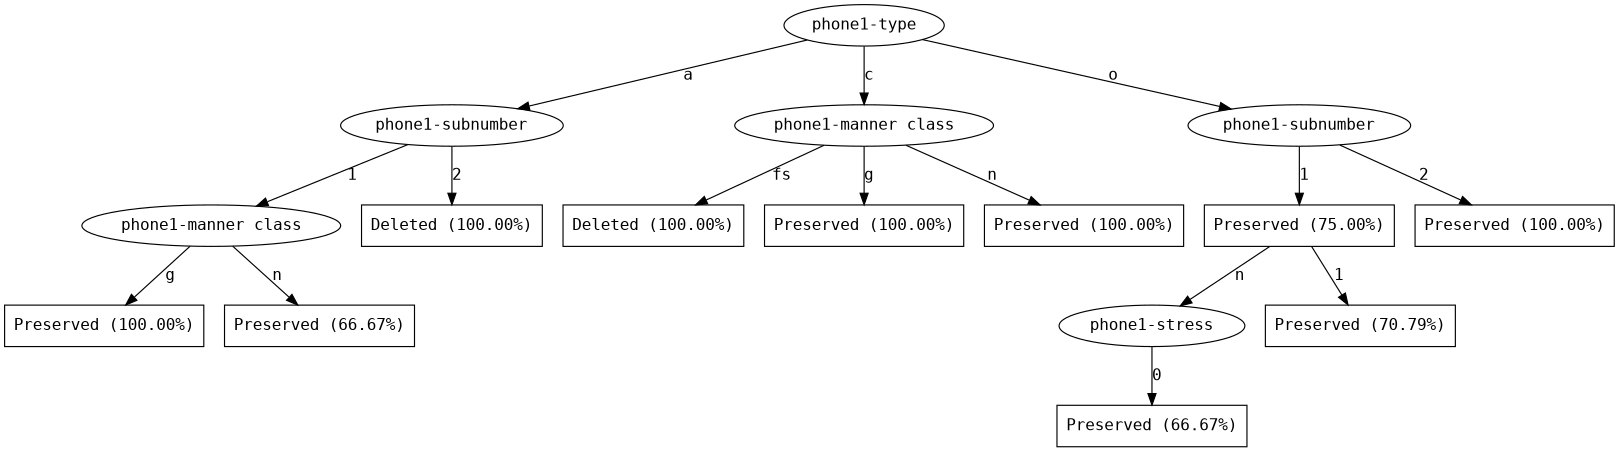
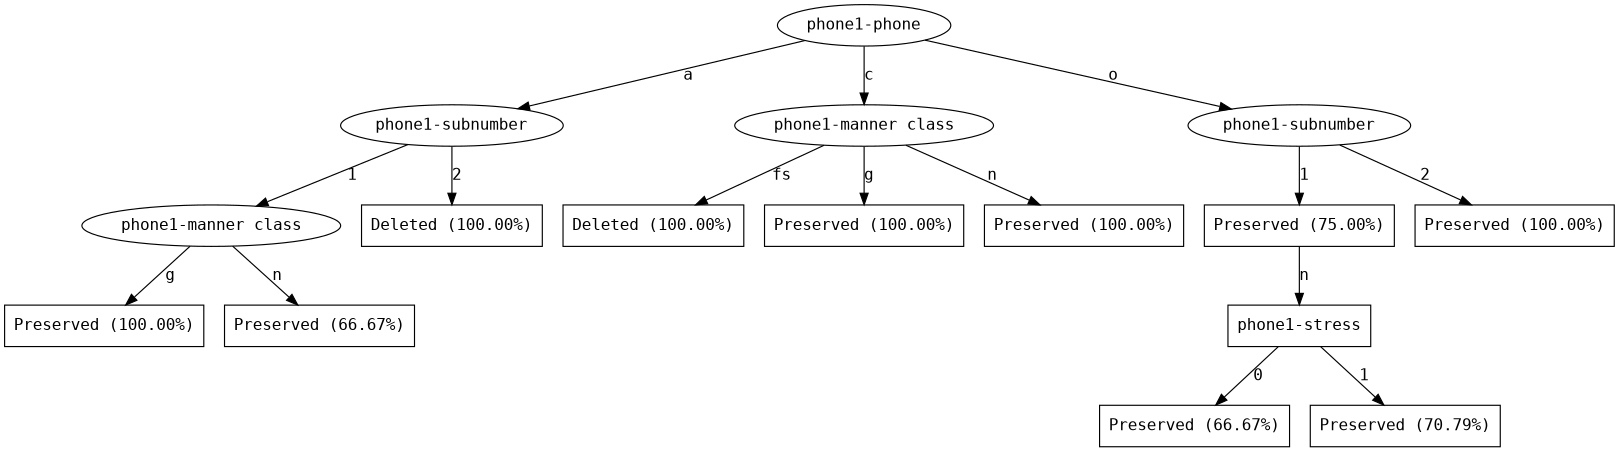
(864, 25) -> (864, 25)
(1327, 271) -> (1348, 372)
(1152, 326) -> (1299, 326)
